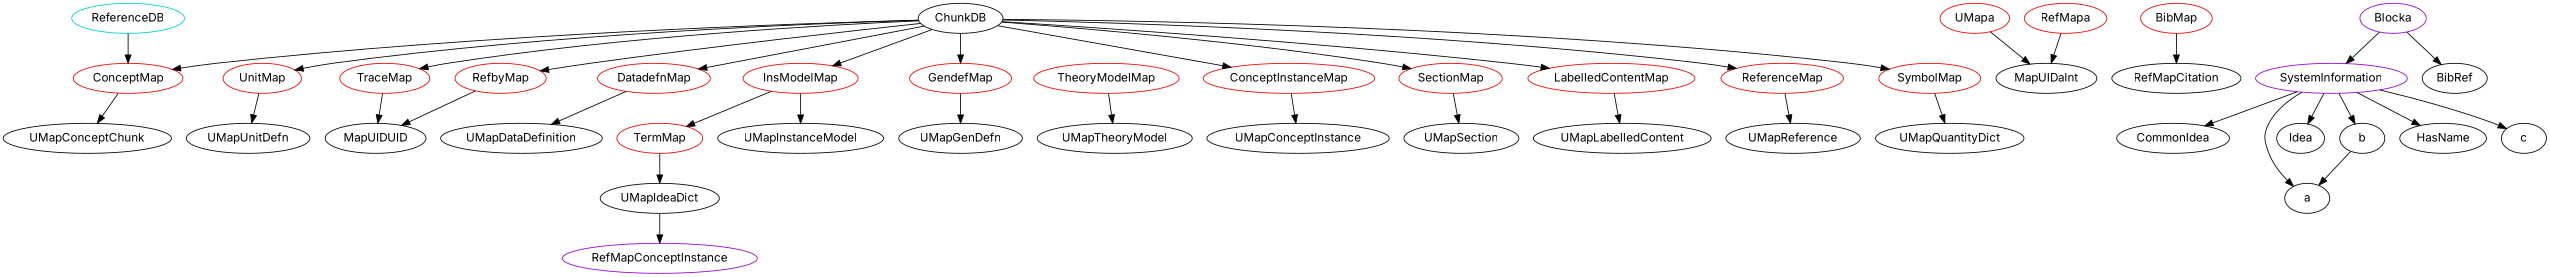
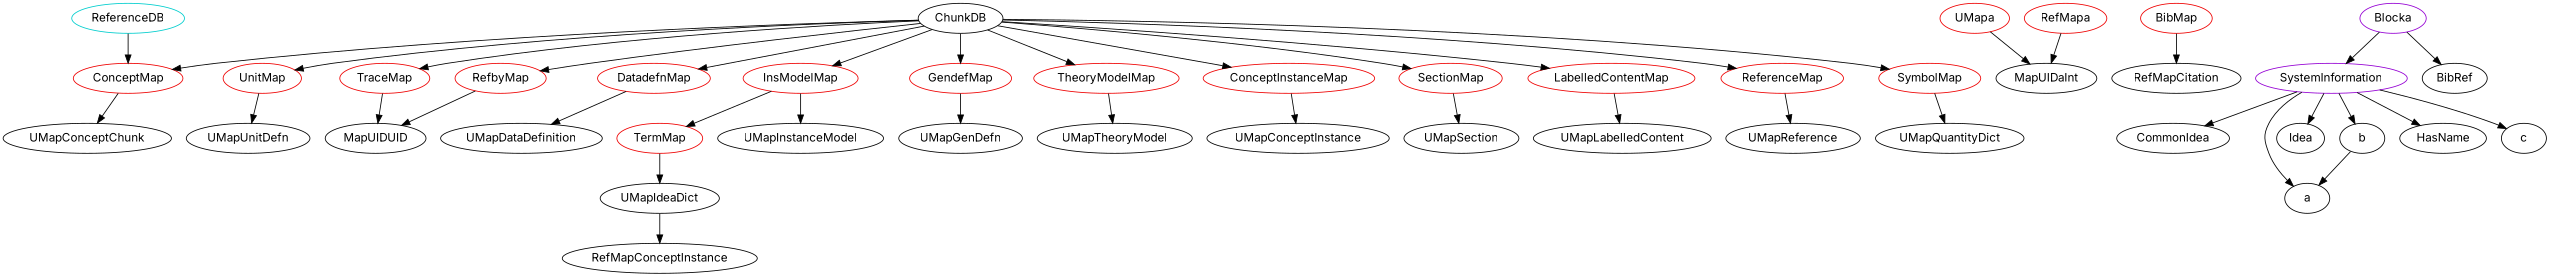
none -> (1027, 46)
(660, 258) -> (660, 258)
